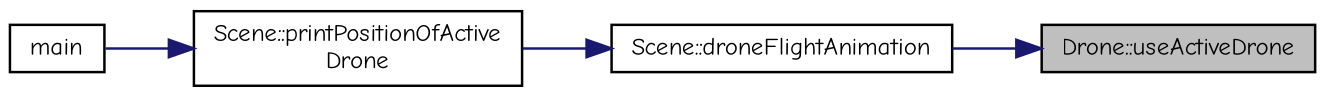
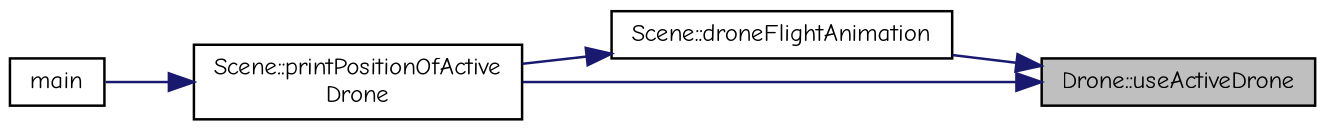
none -> (770, 82)
